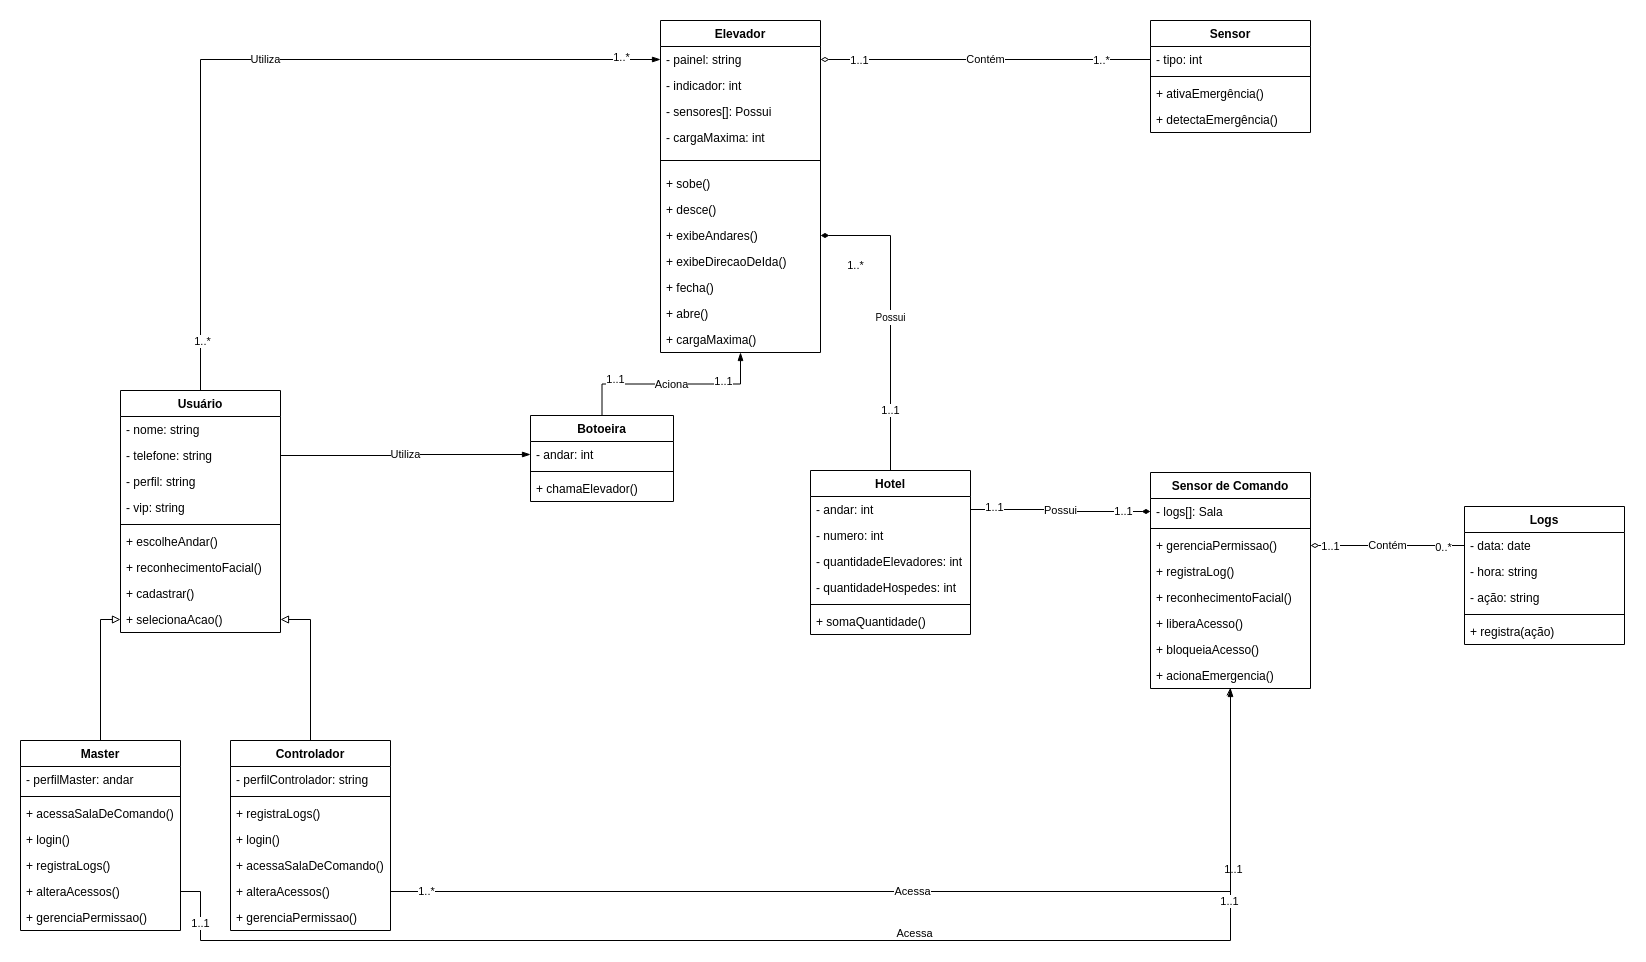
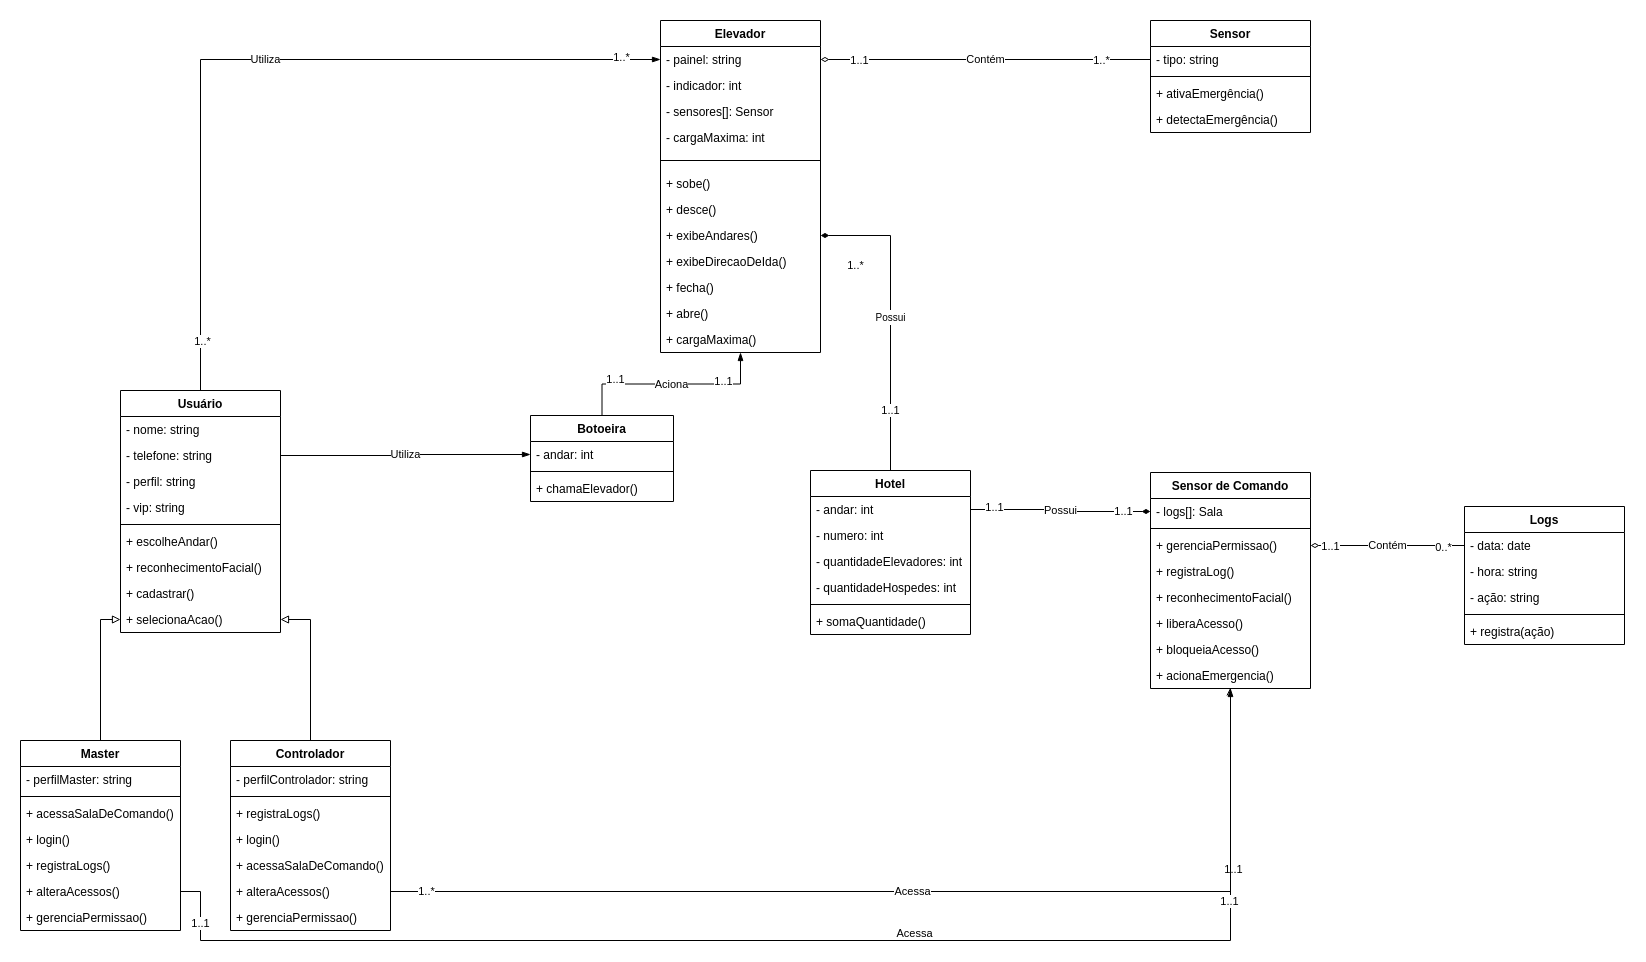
(1185, 60) -> (1195, 60)
(727, 112) -> (729, 112)
(89, 780) -> (91, 780)
